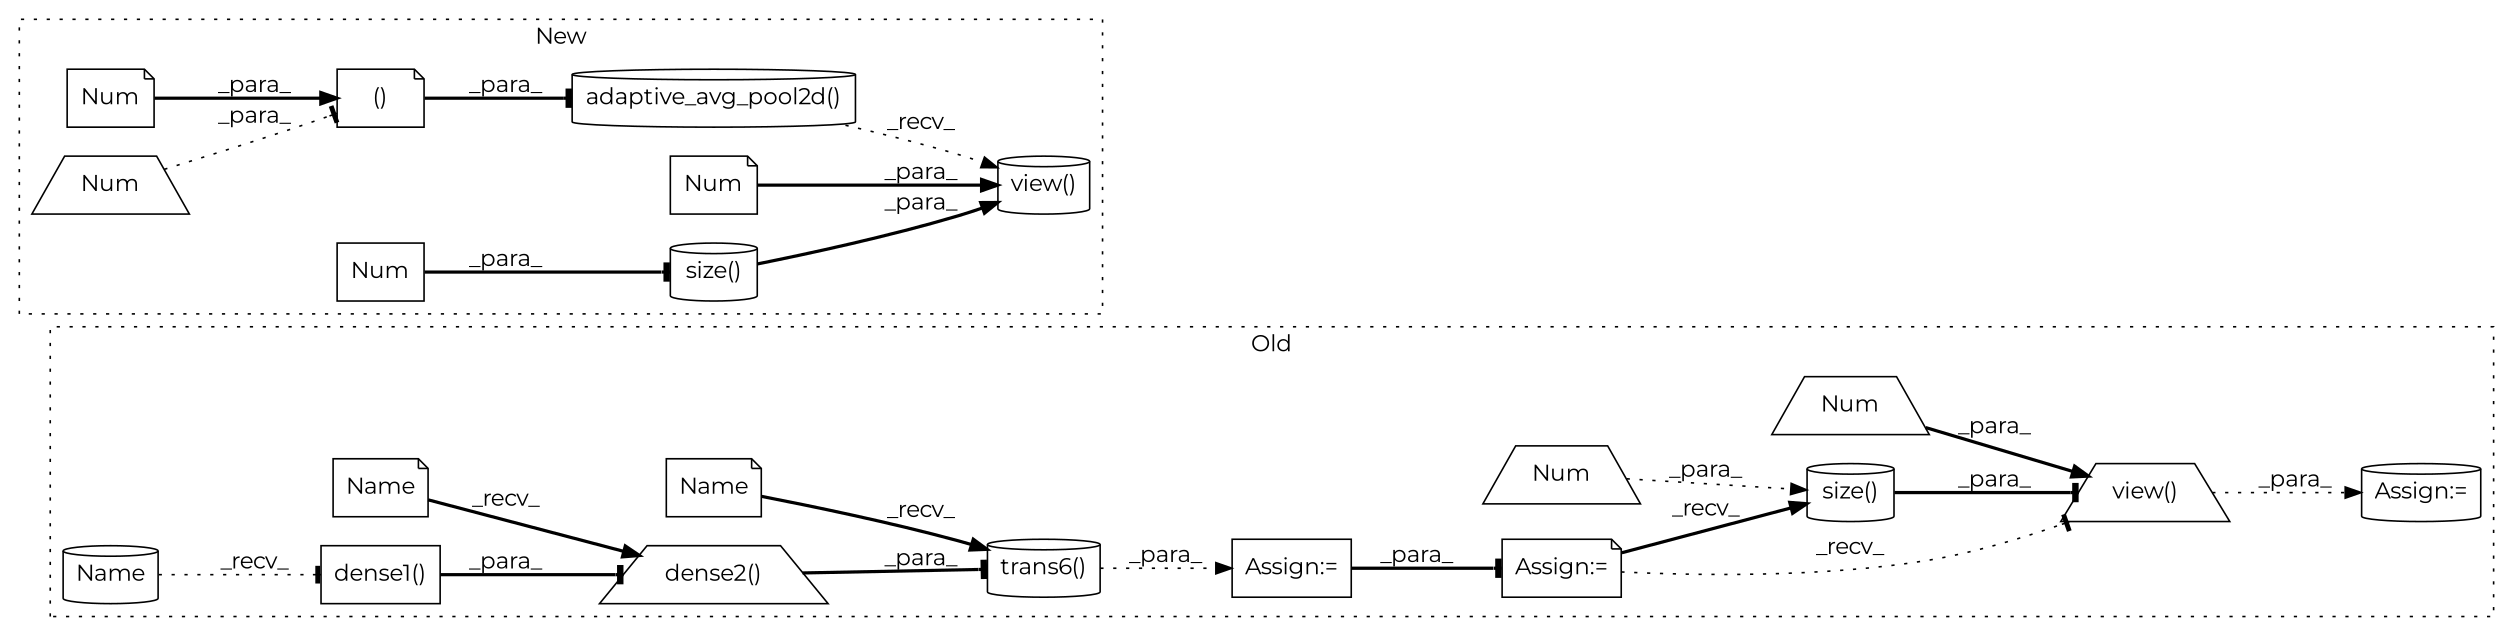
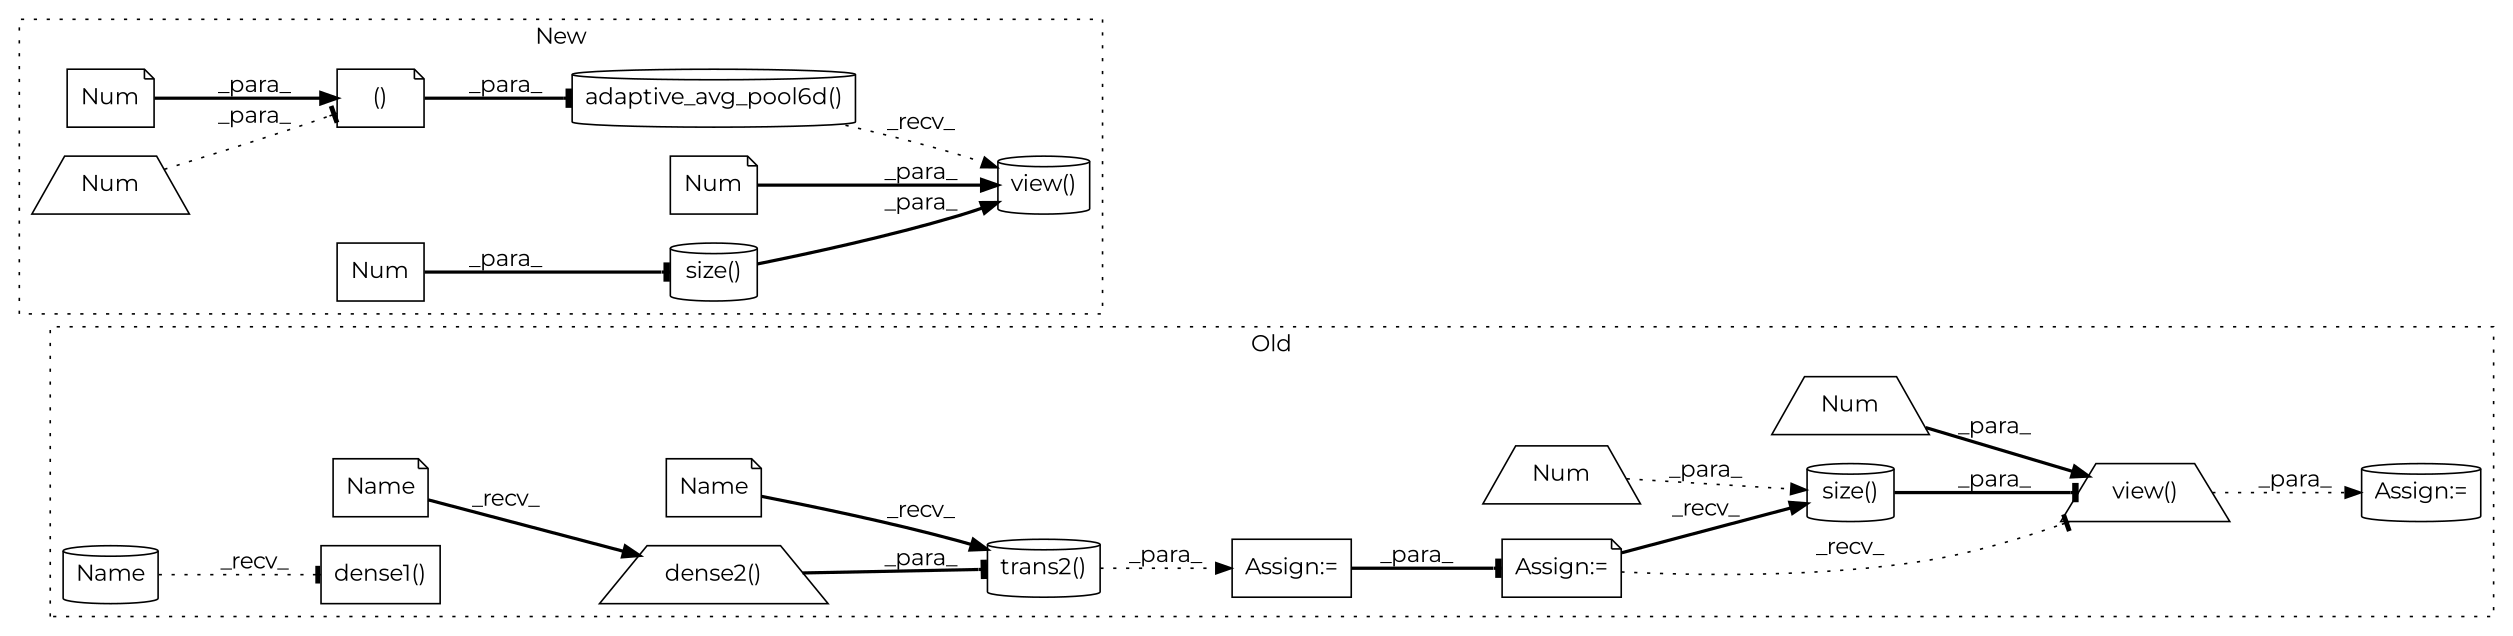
(714, 98) -> (714, 98)
(1044, 568) -> (1044, 568)
(528, 575) -> none
